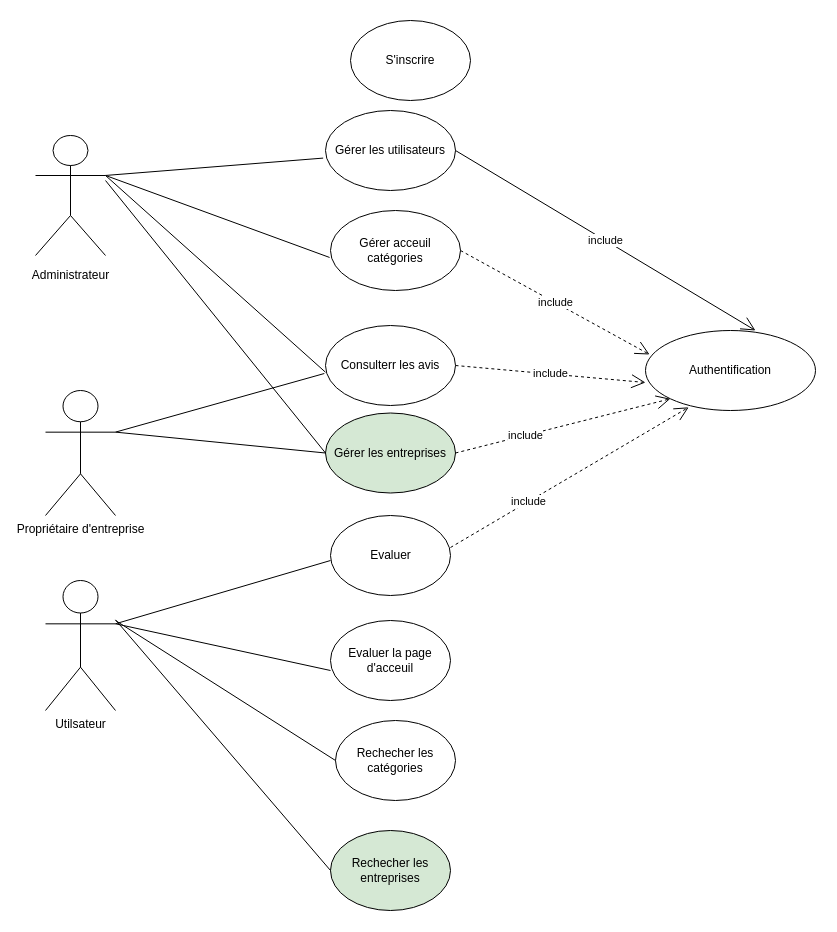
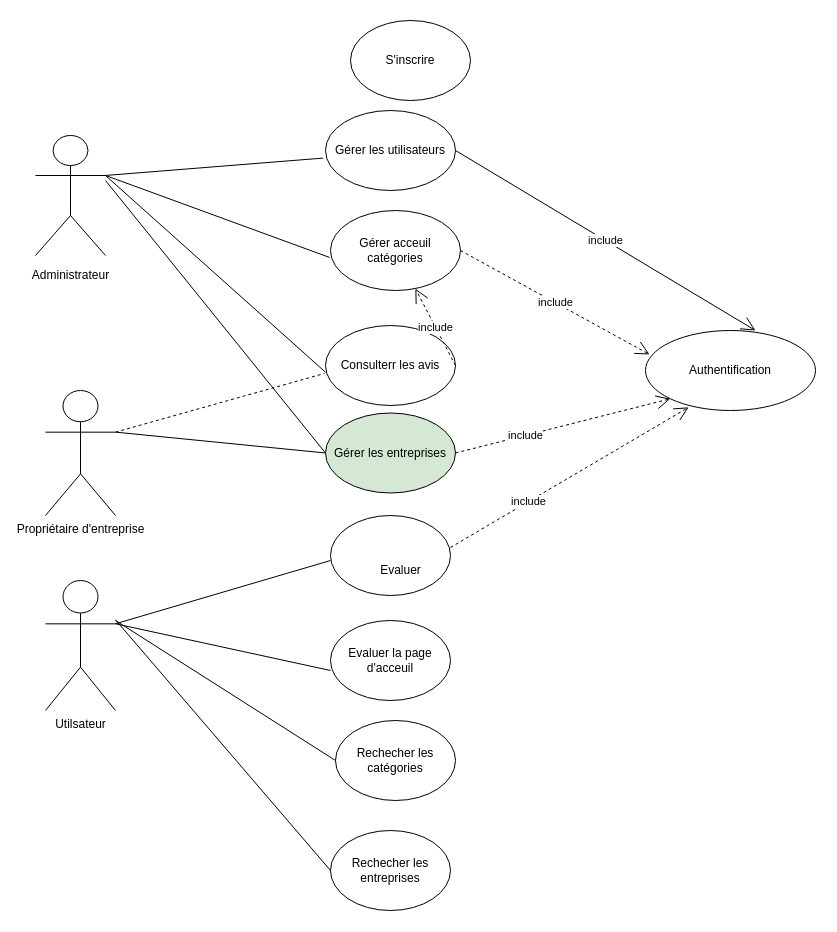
(549, 374) -> (436, 328)
(221, 403) -> (221, 403)
(391, 556) -> (401, 571)
(391, 871) -> (391, 871)
